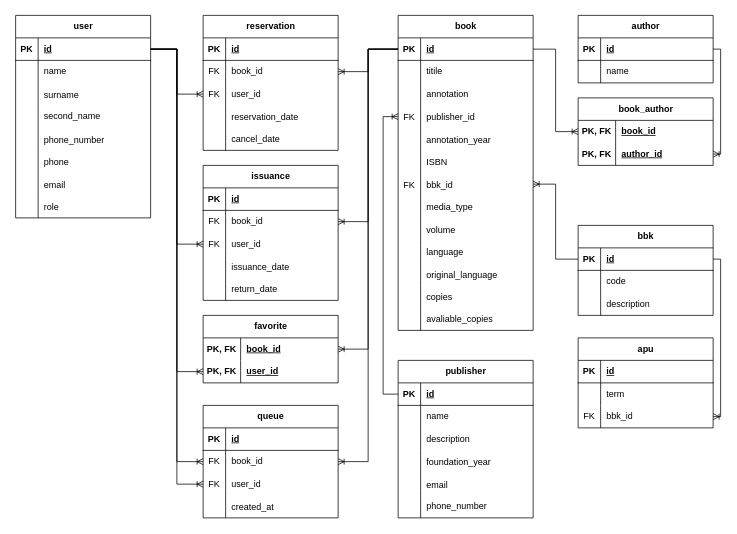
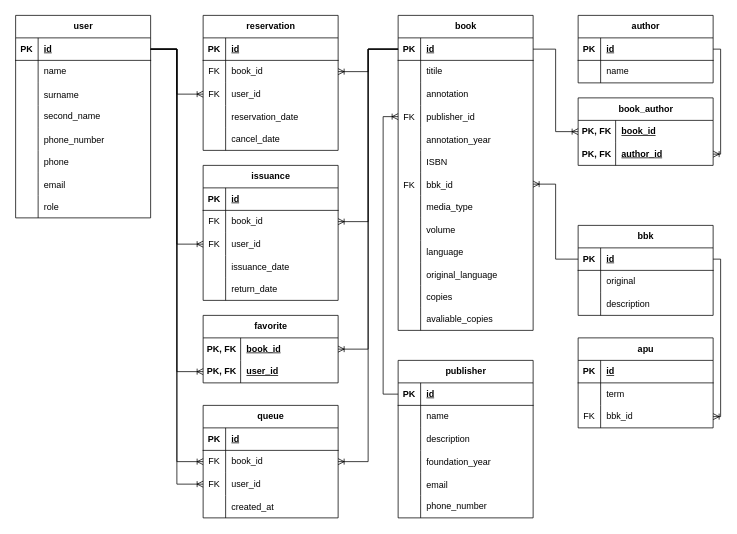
(616, 282) -> (623, 282)
